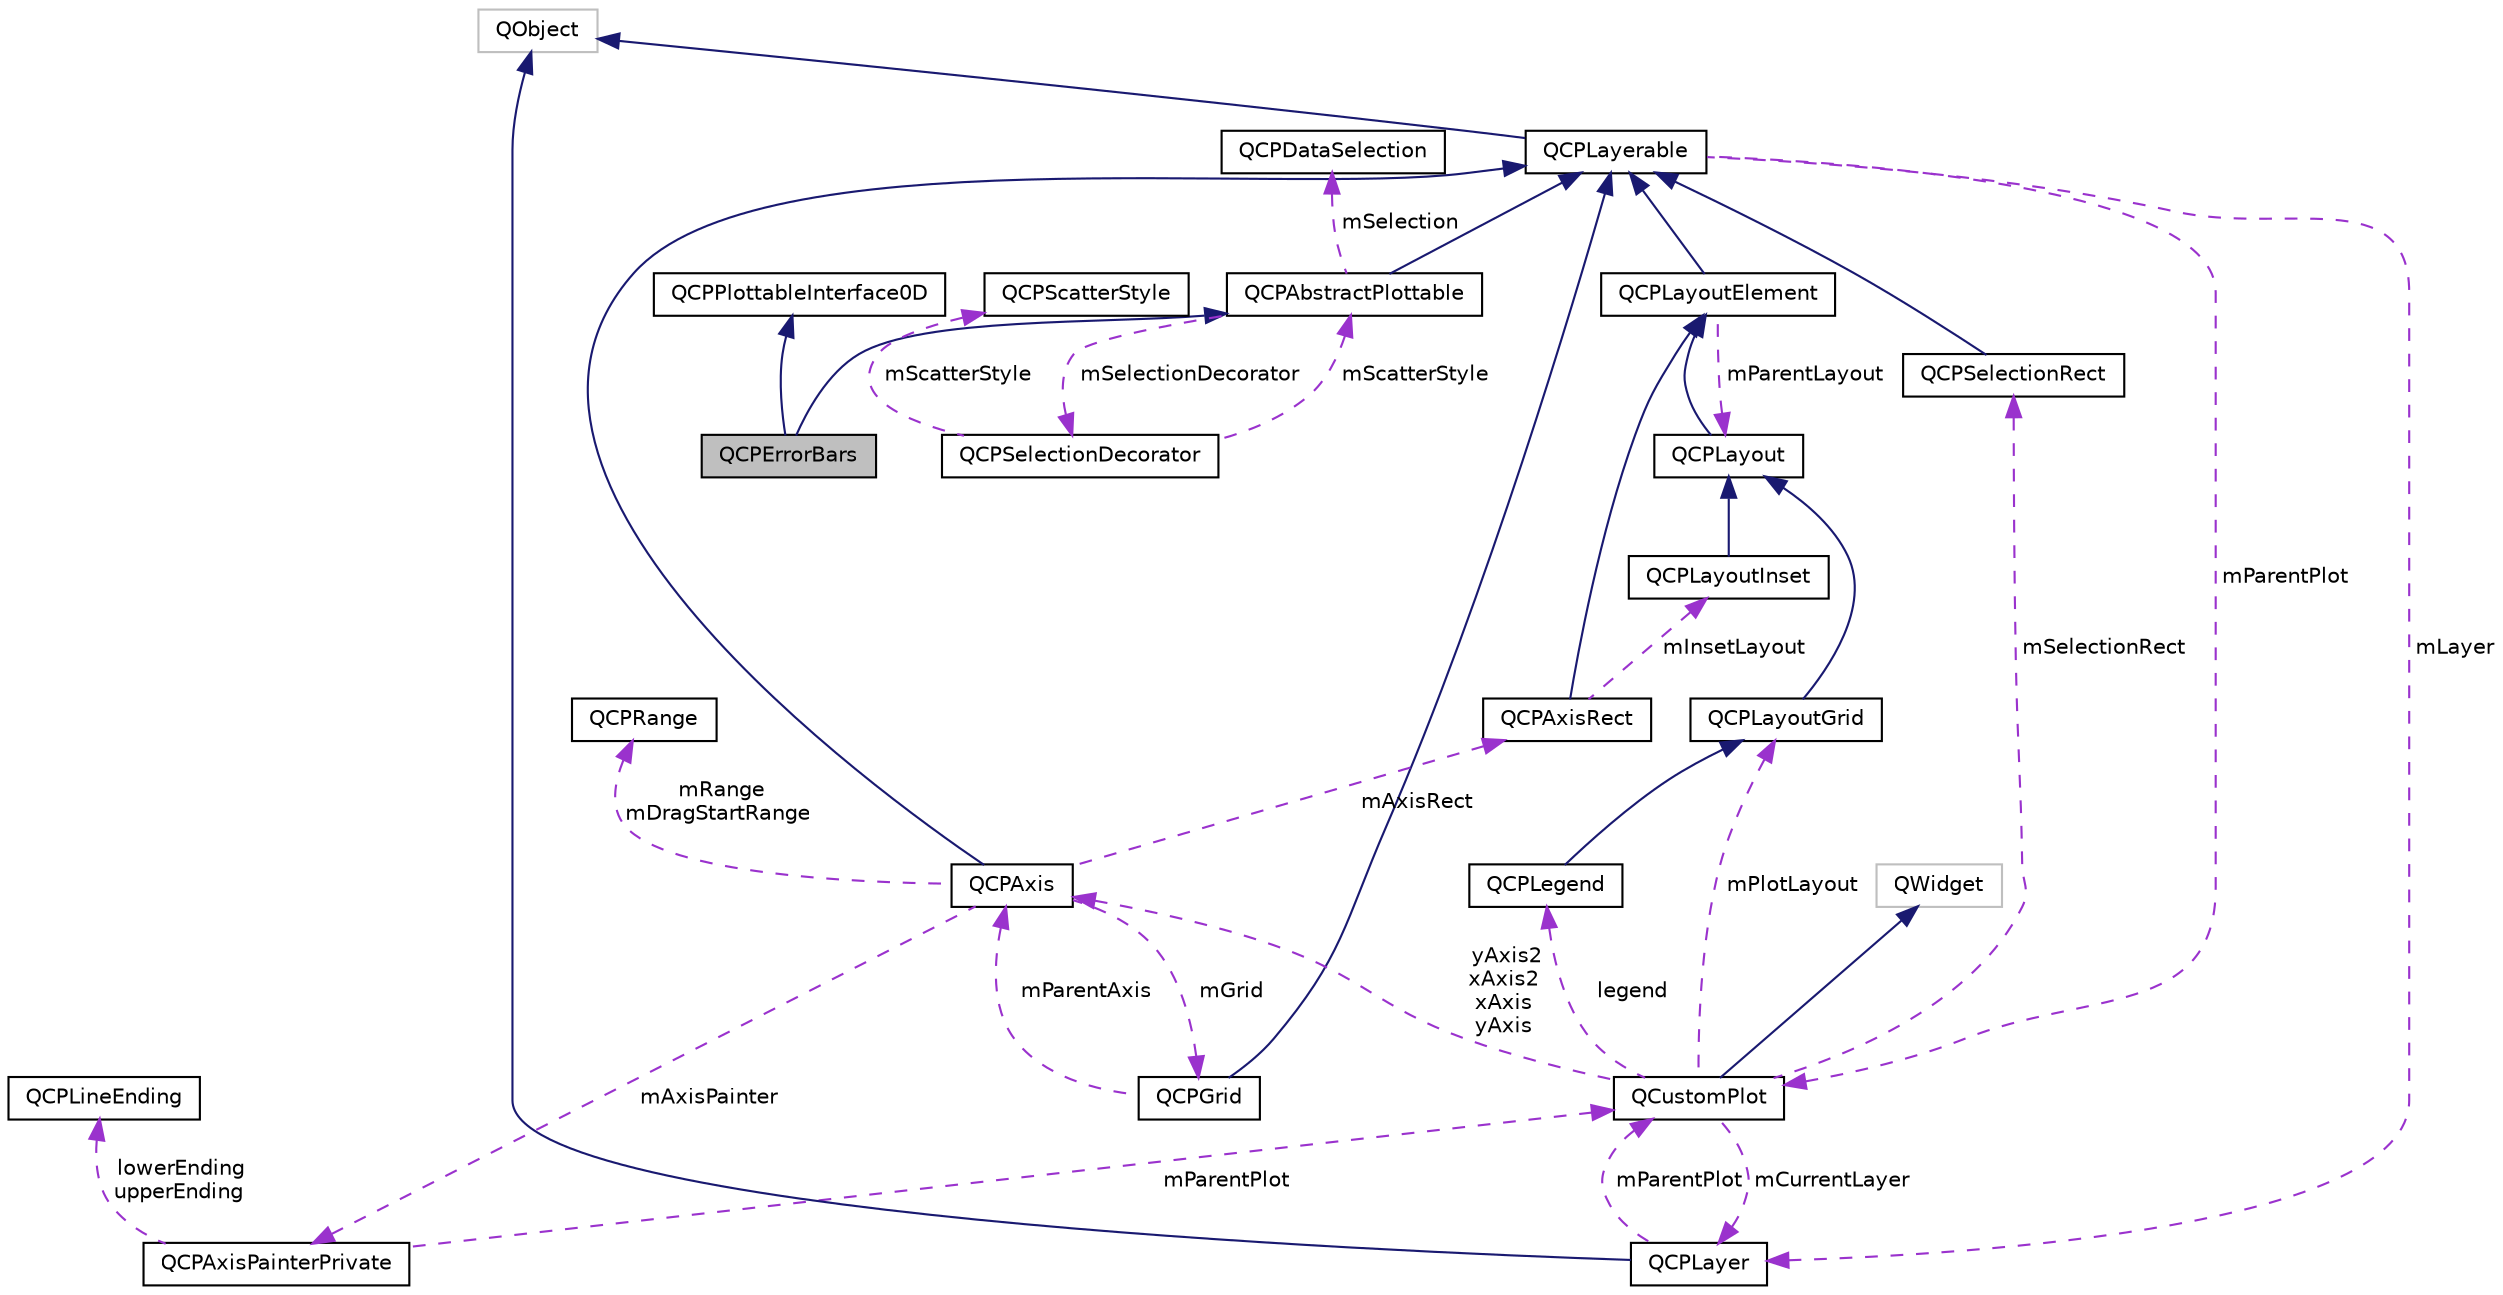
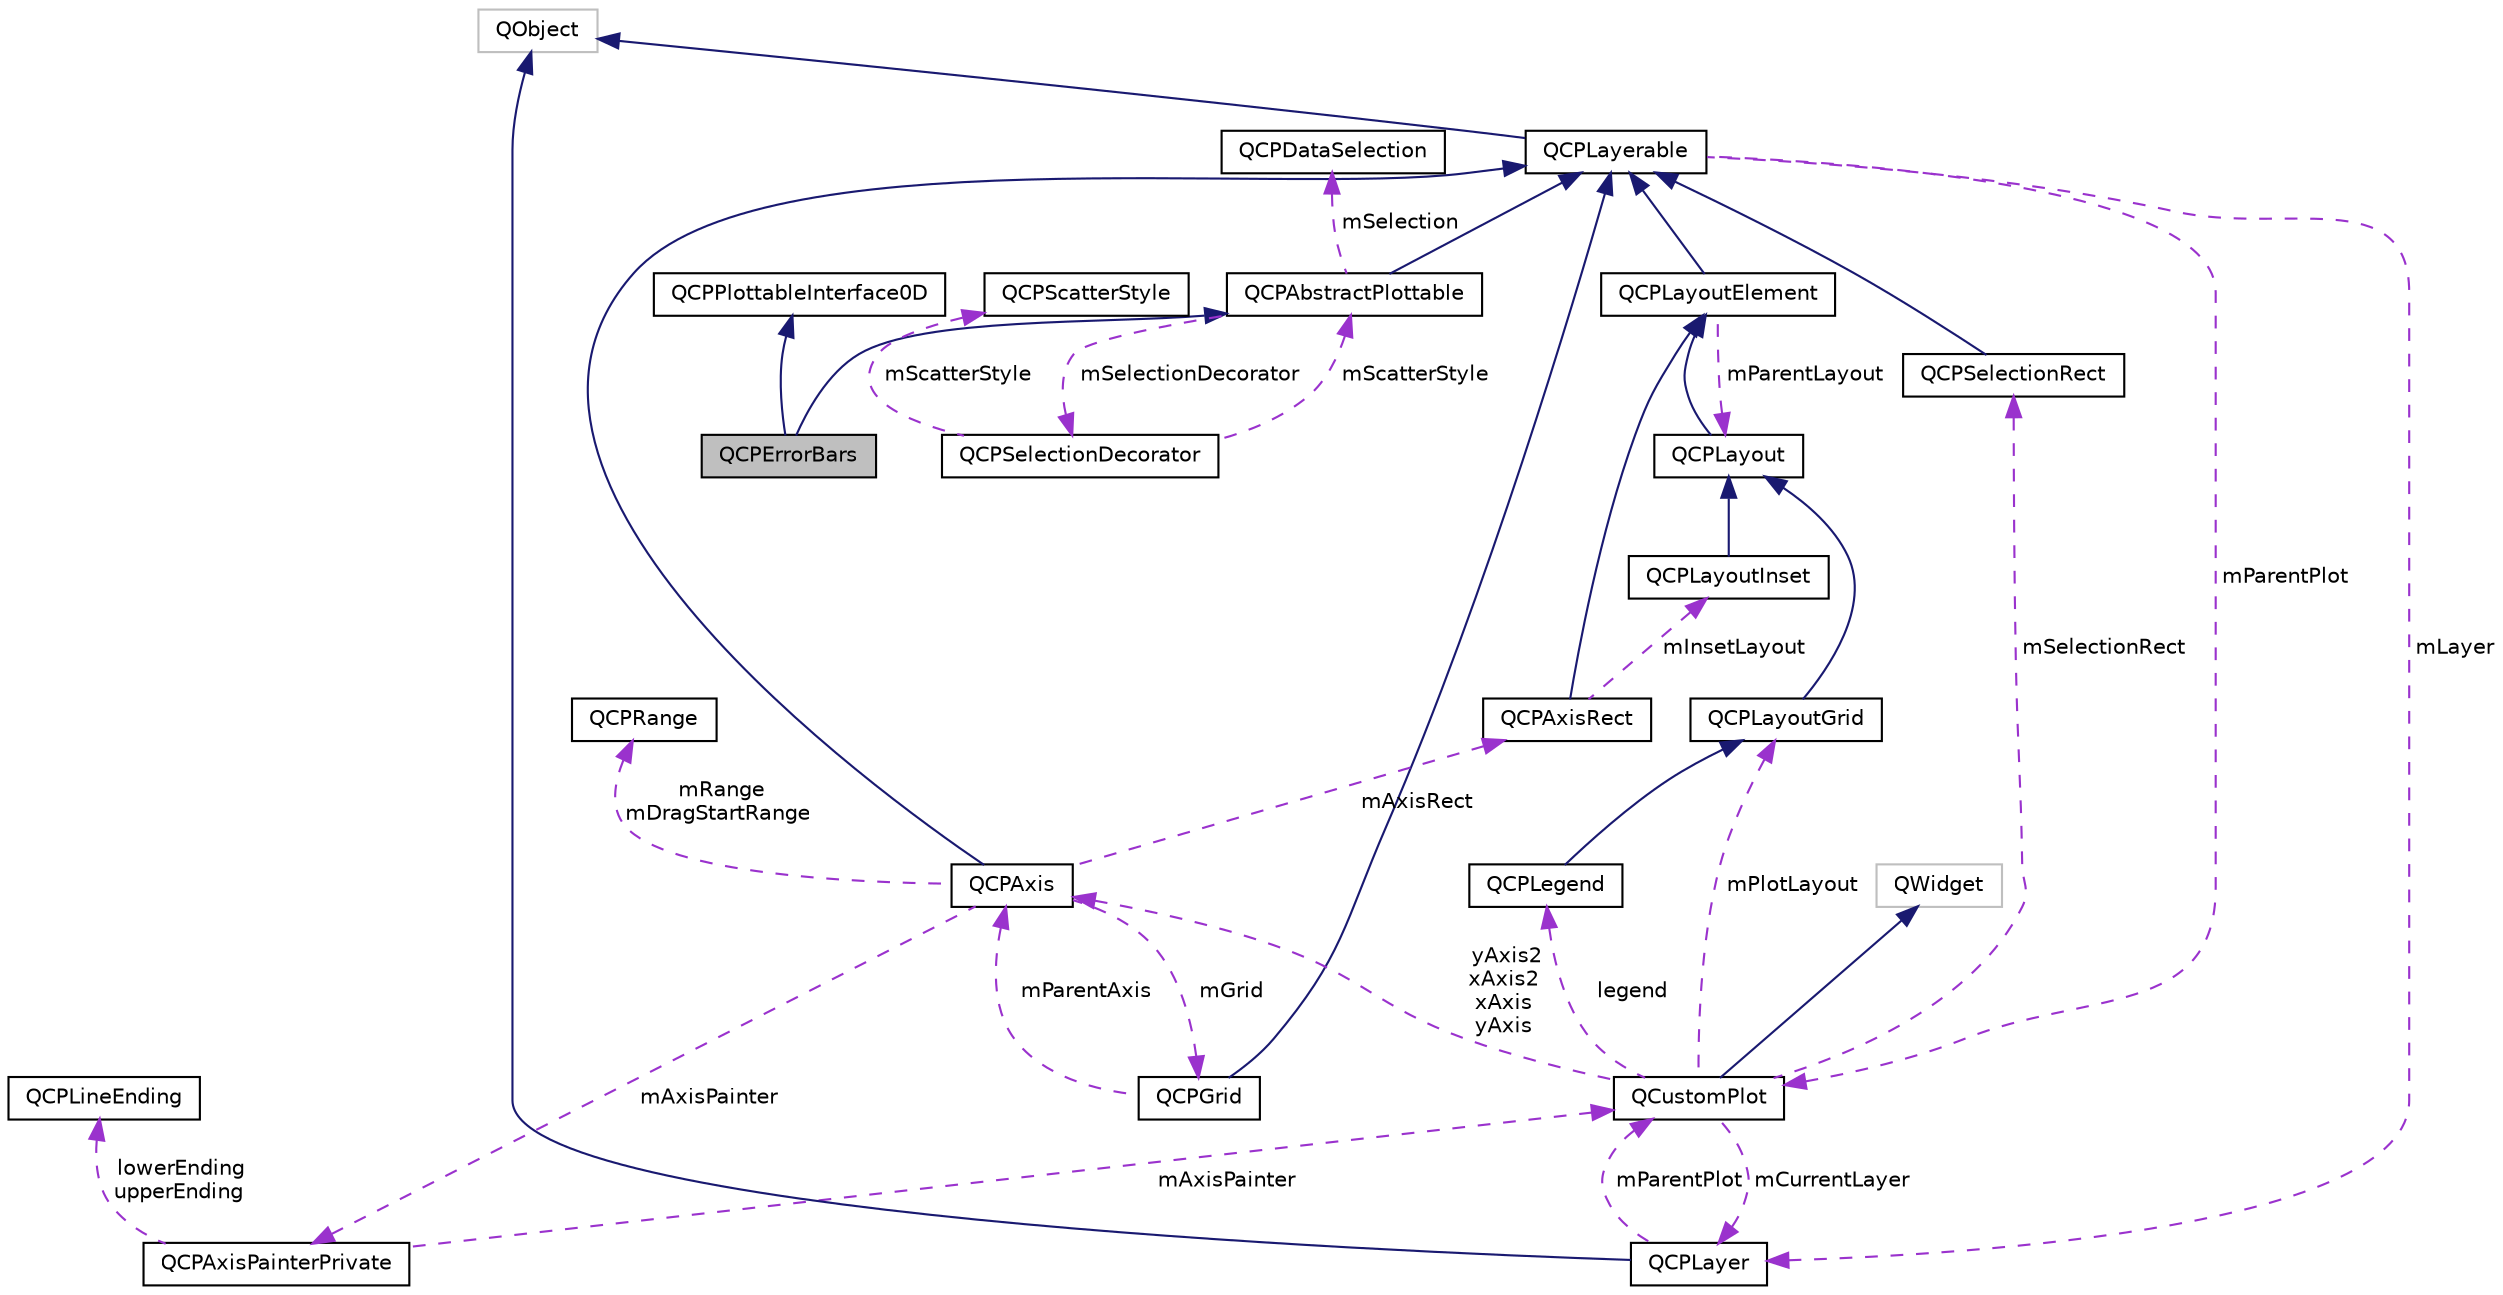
(1224, 1181) -> (1224, 1181)
